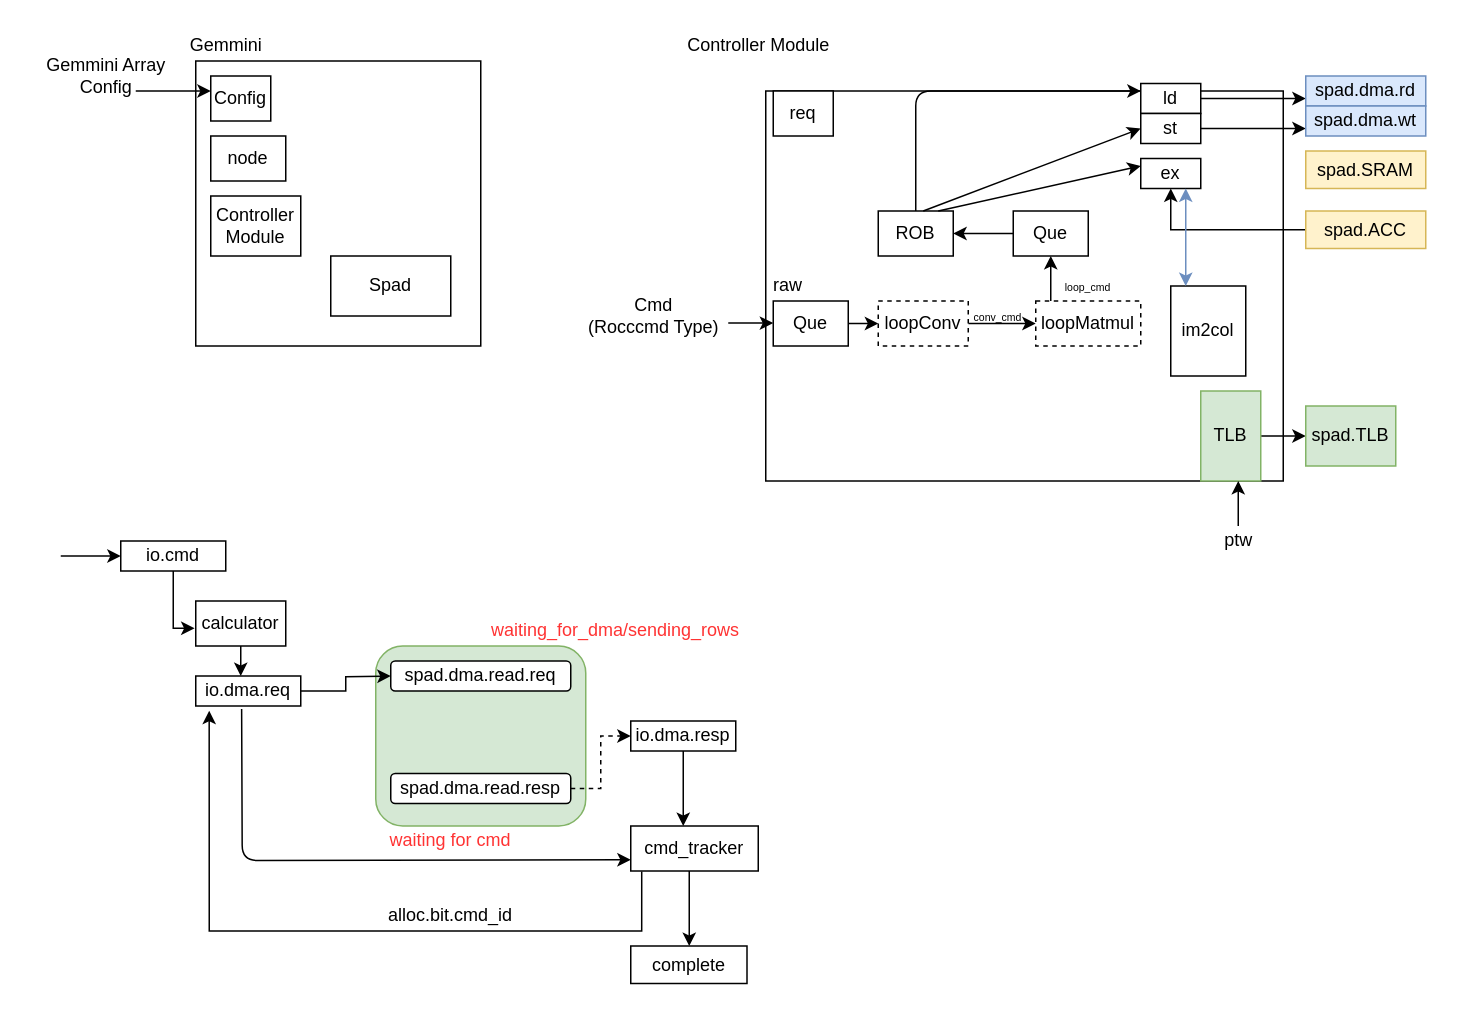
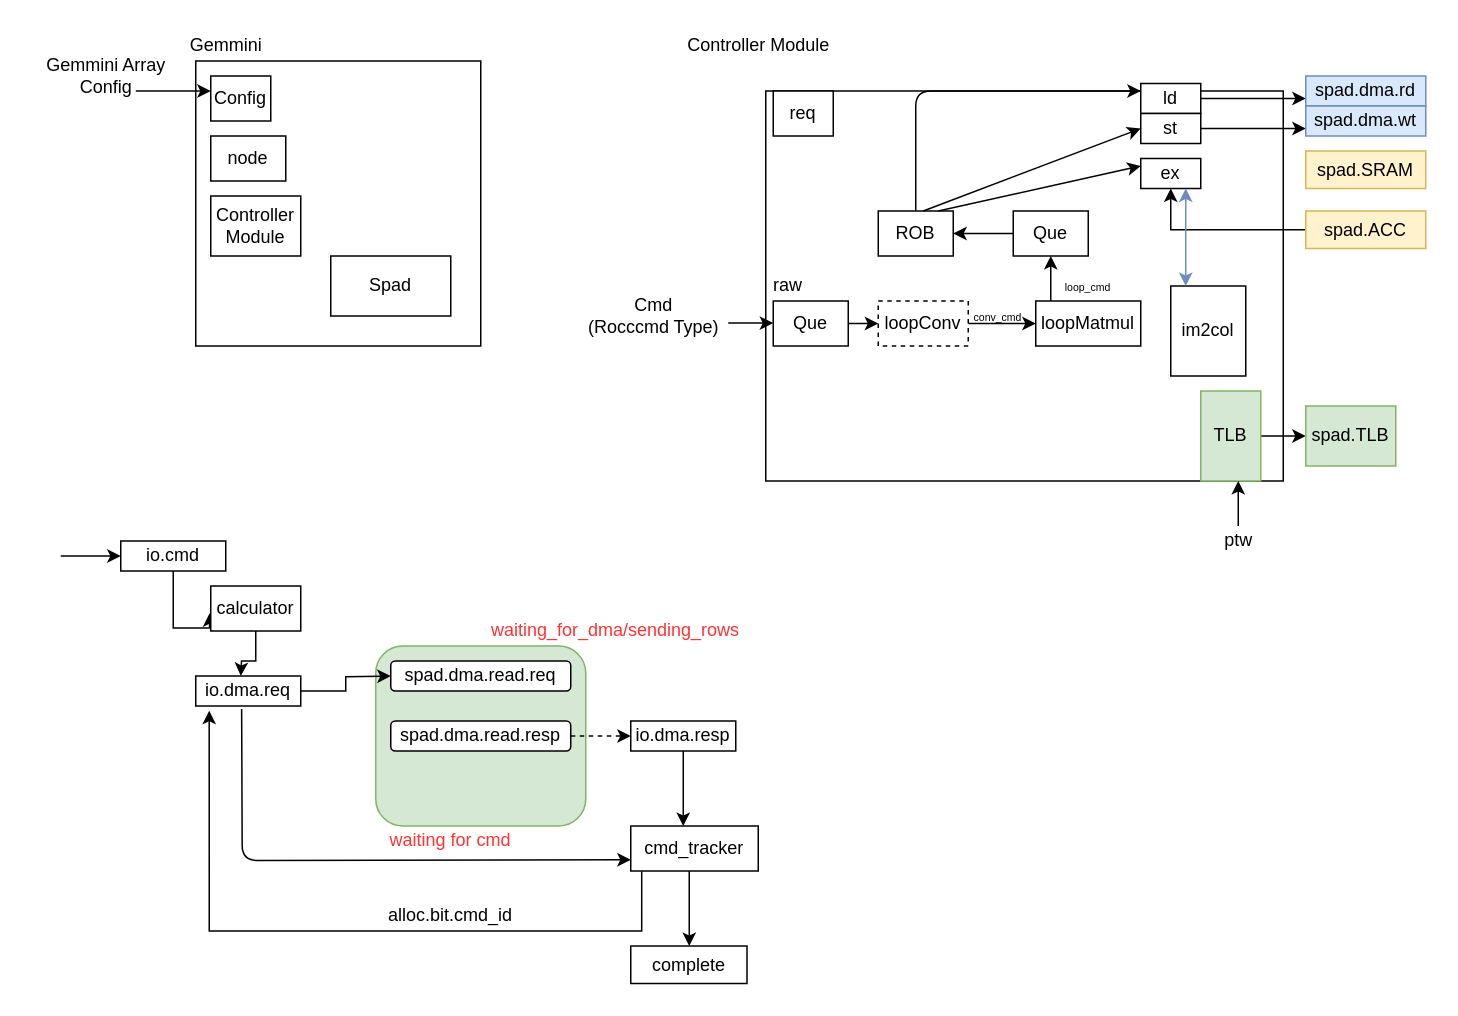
(1088, 323) -> (1088, 323)
(241, 623) -> (256, 608)
(481, 788) -> (481, 736)
